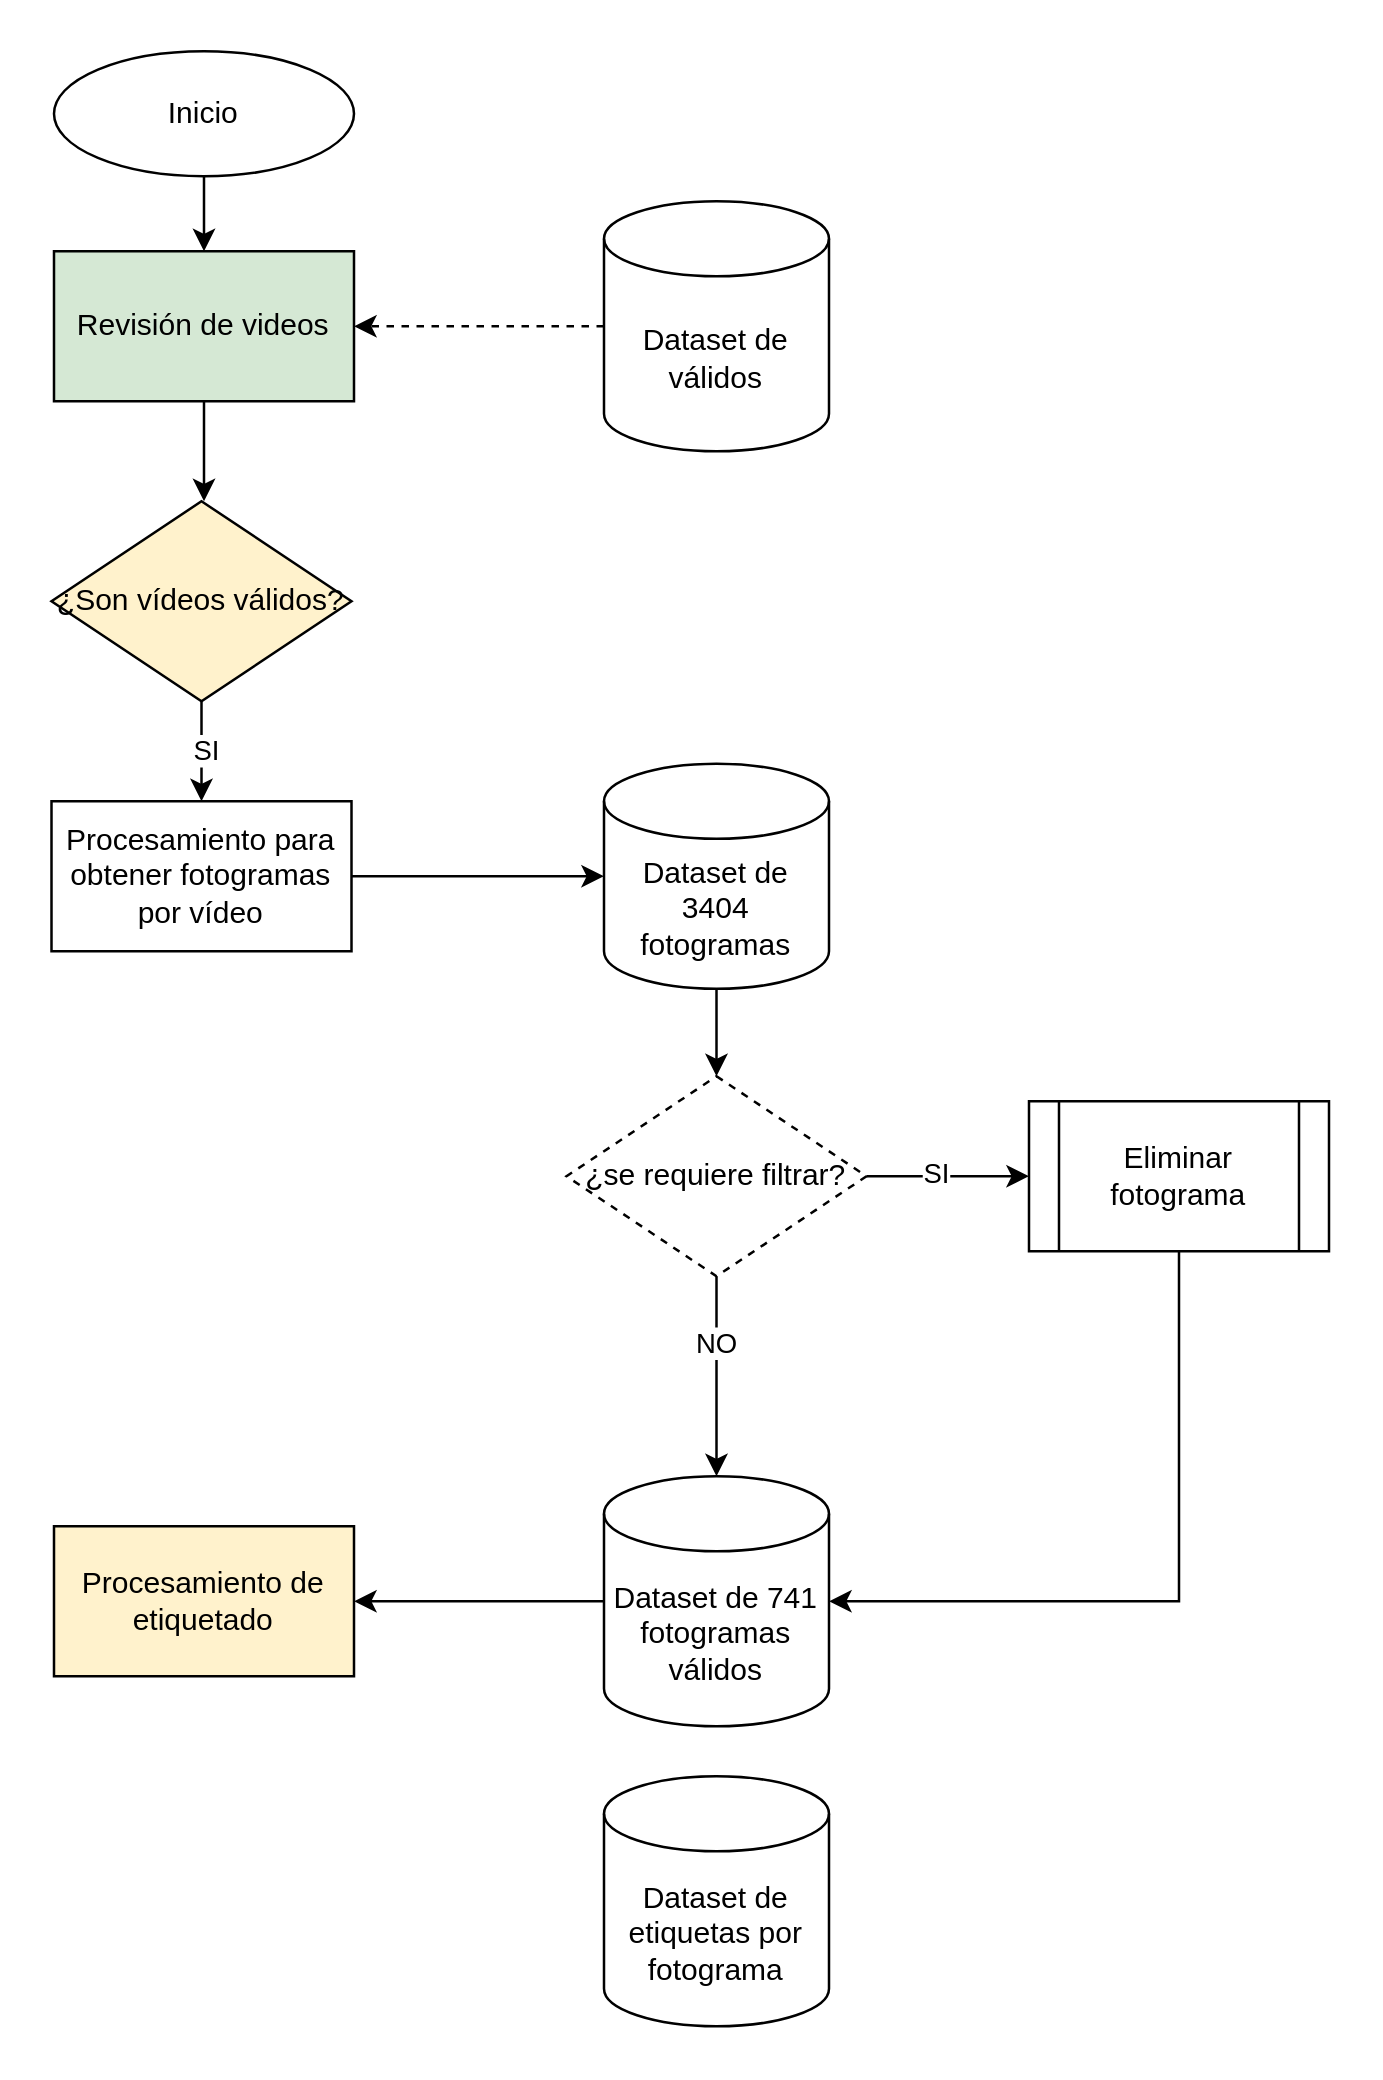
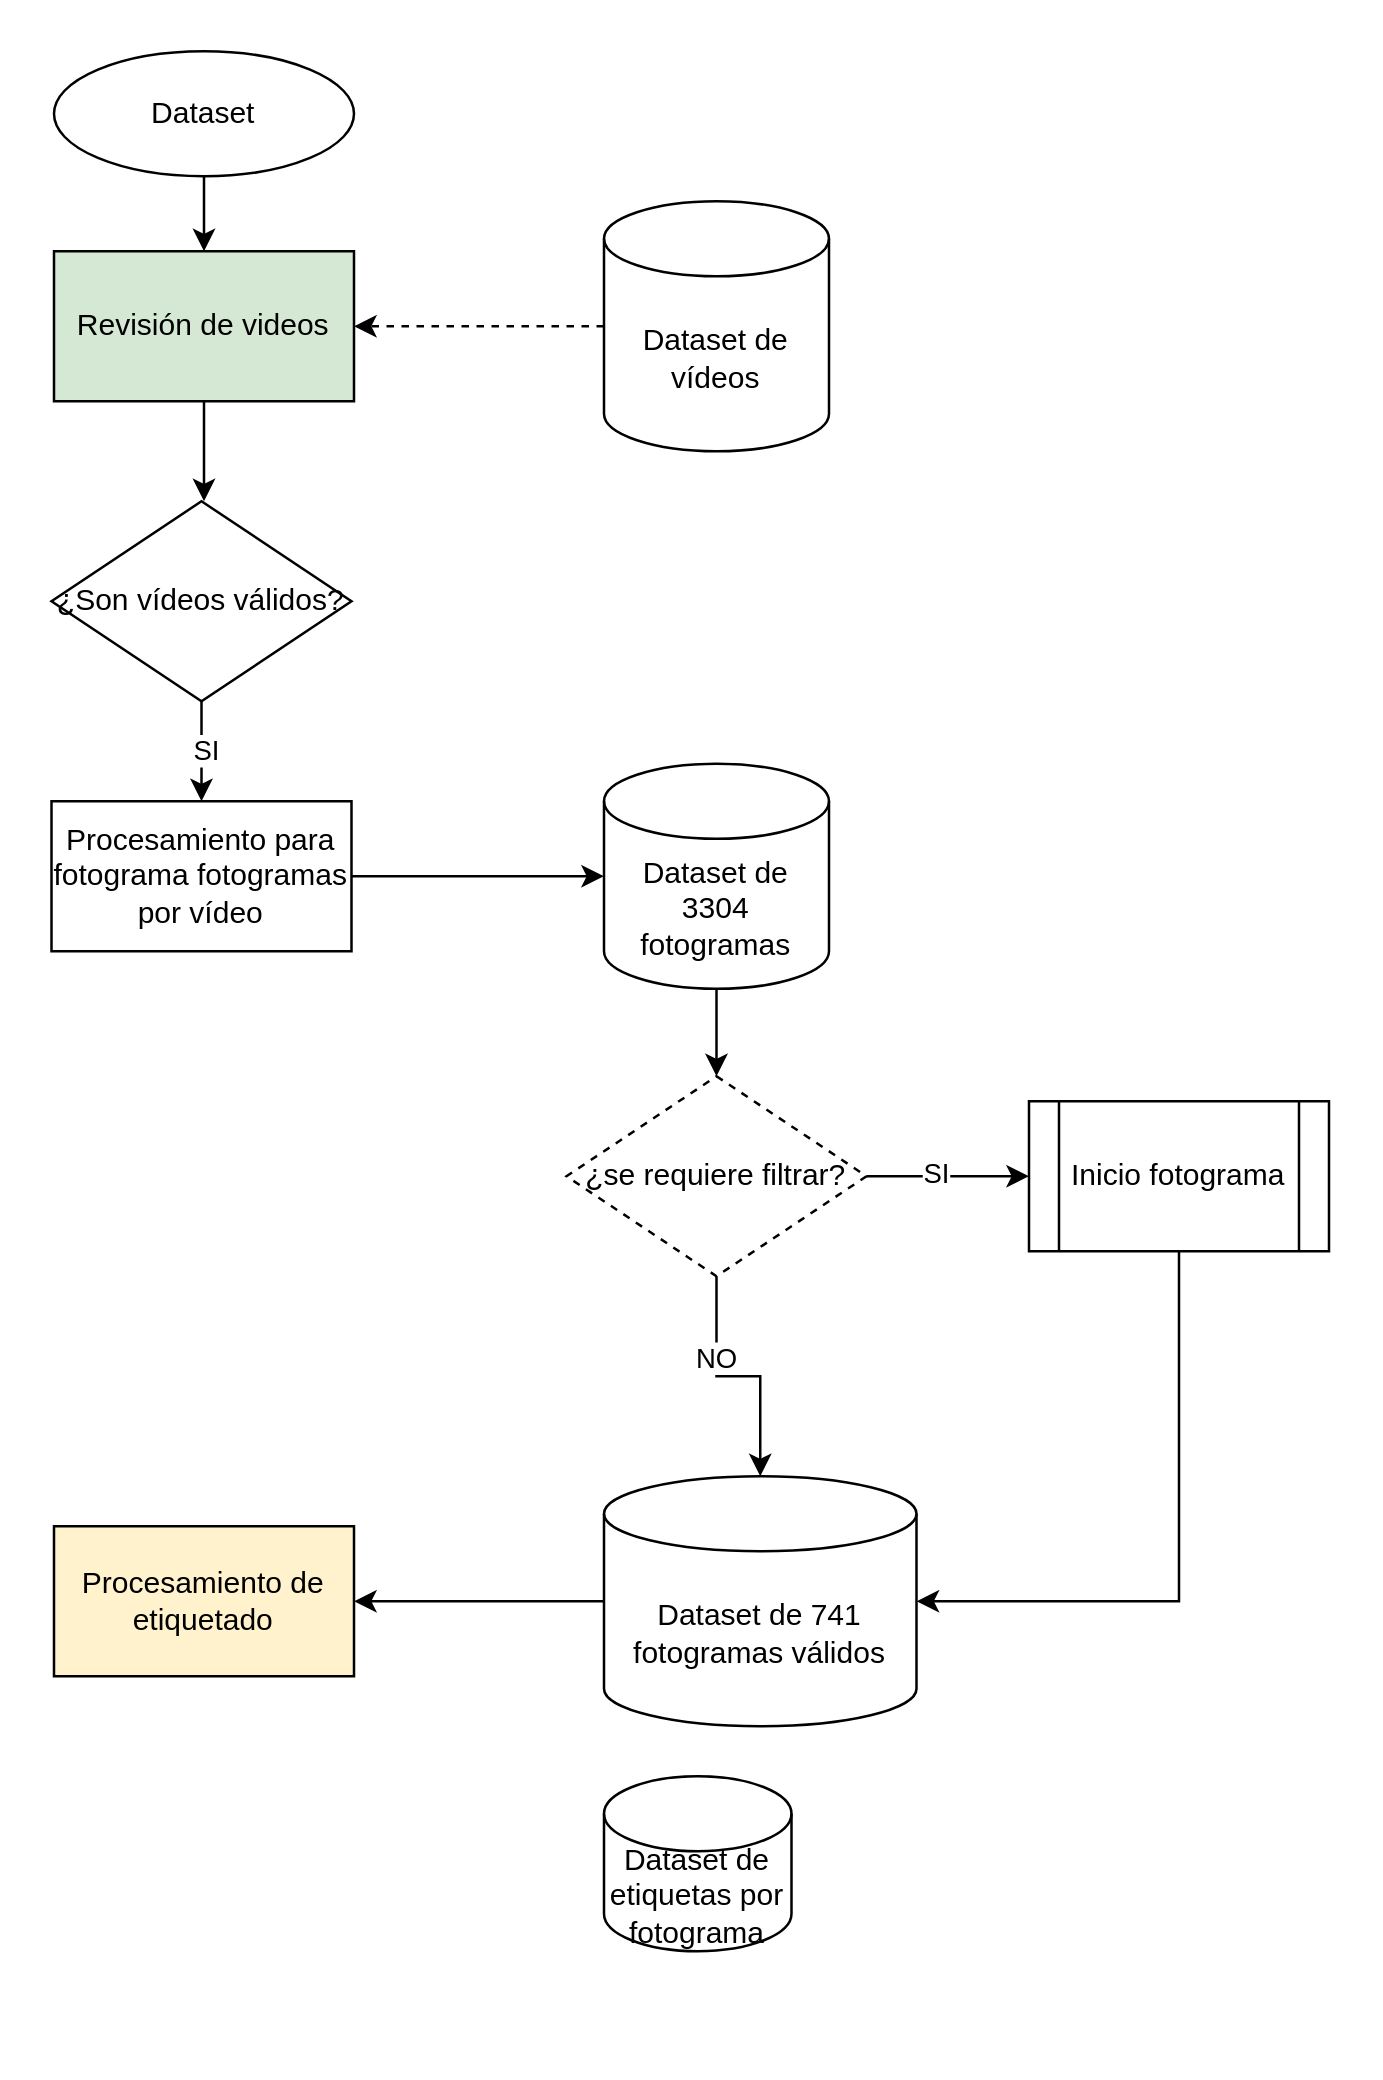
(204, 114) -> (204, 114)
(716, 359) -> (716, 359)
(201, 601) -> (201, 601)
(201, 876) -> (201, 876)
(716, 909) -> (716, 909)
(1179, 1176) -> (1179, 1176)
(716, 1601) -> (760, 1601)
(716, 1901) -> (698, 1864)
